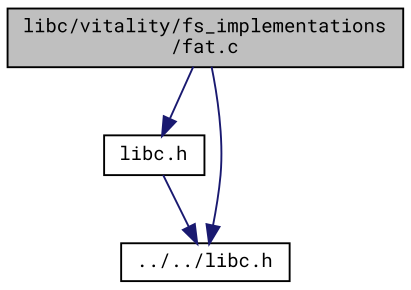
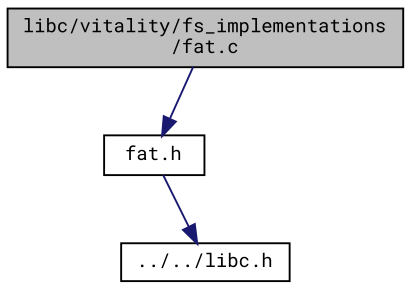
(221, 146) -> none
(154, 155) -> (154, 155)
